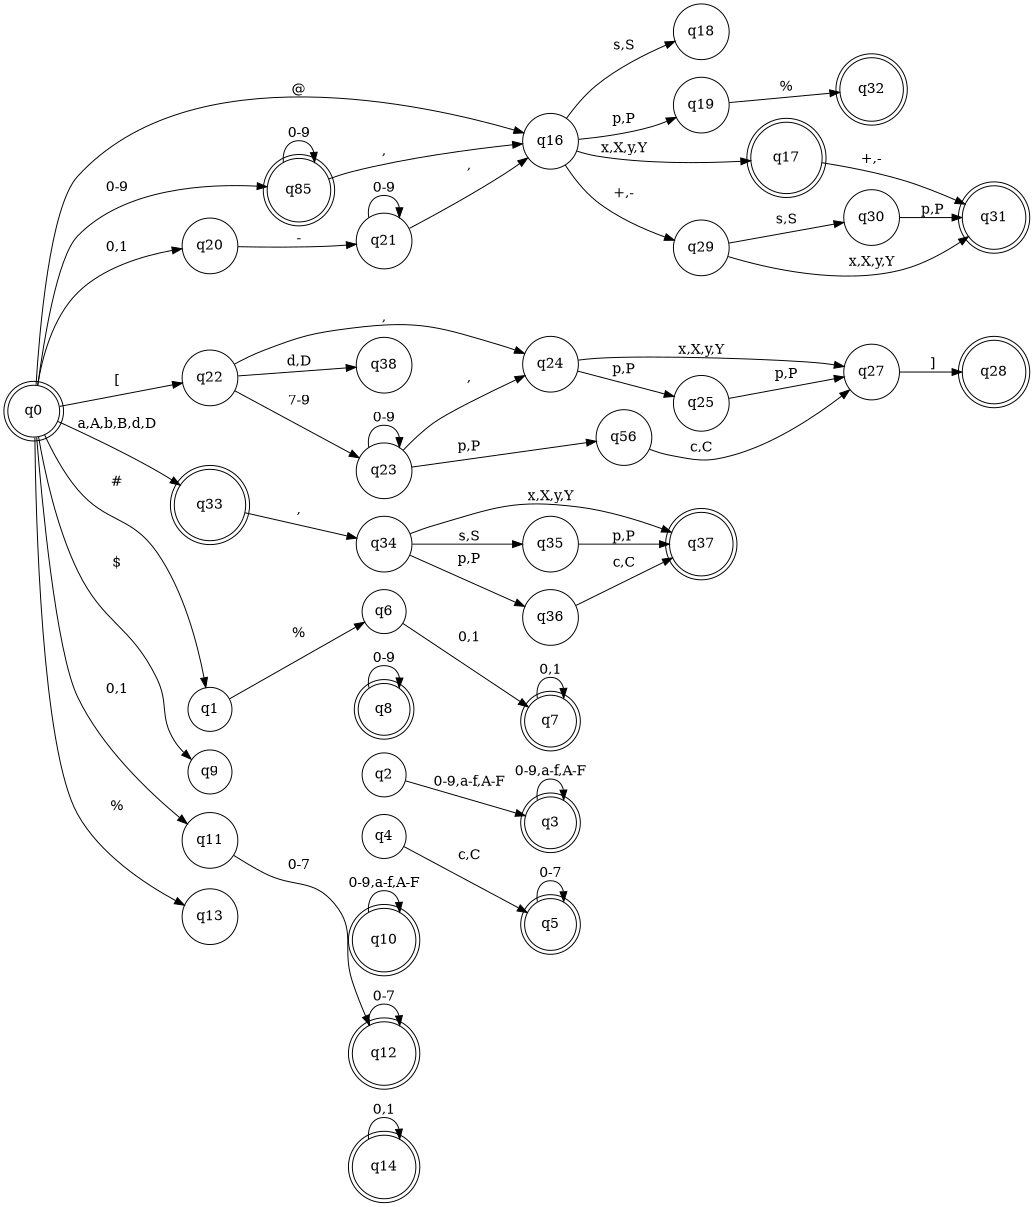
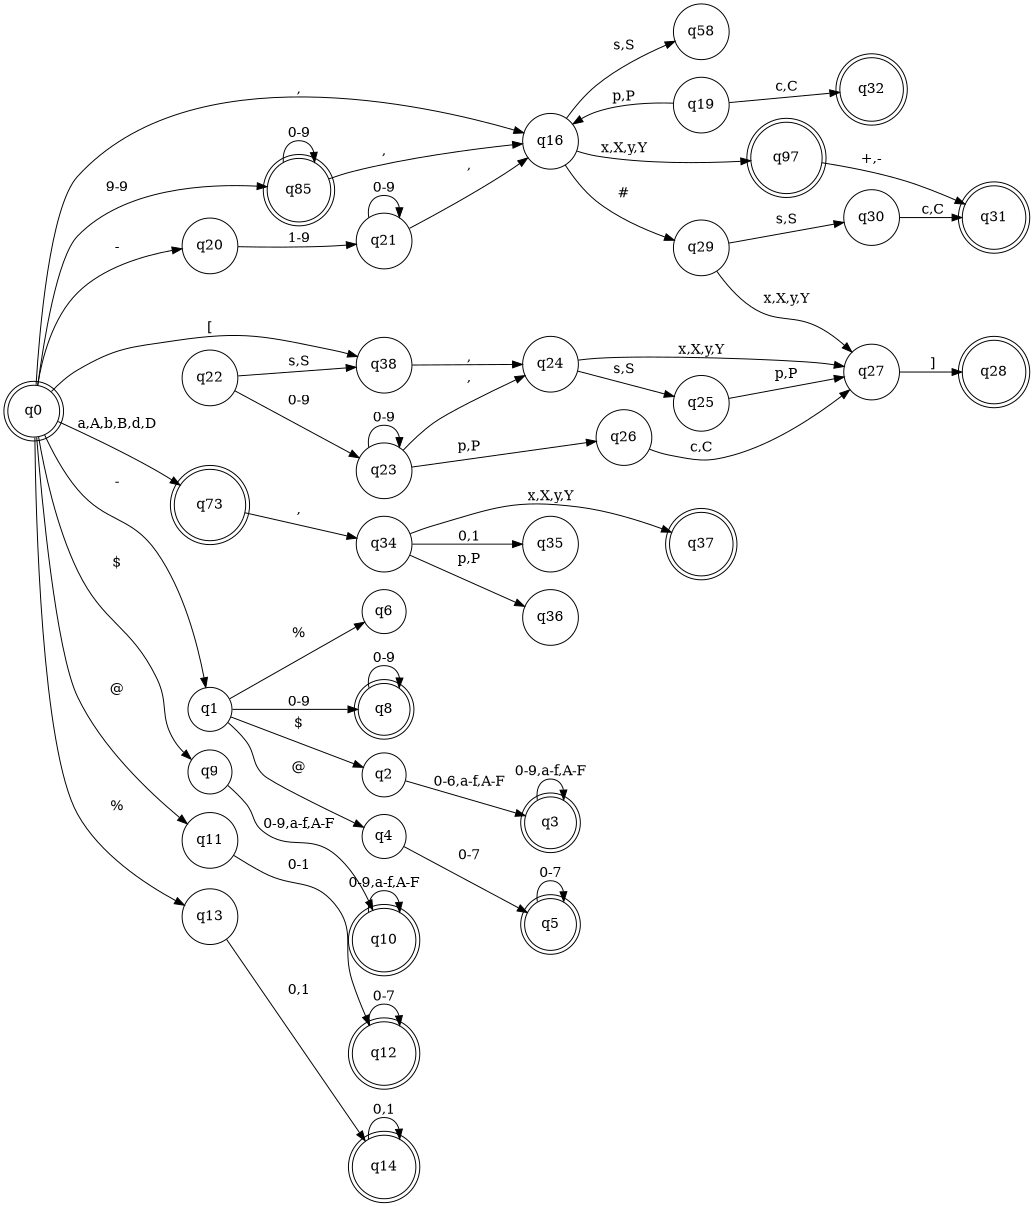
(701, 32) -> (701, 32)
(786, 87) -> (786, 87)
(299, 90) -> (299, 90)
(623, 133) -> (626, 105)
(786, 158) -> (786, 158)
(117, 188) -> (117, 188)
(624, 194) -> (624, 194)
(933, 210) -> (933, 210)
(299, 239) -> (299, 239)
(117, 247) -> (117, 247)
(846, 276) -> (775, 317)
(373, 326) -> (462, 365)
(299, 362) -> (299, 362)
(624, 370) -> (624, 370)
(116, 396) -> (194, 338)
(299, 401) -> (299, 401)
(624, 438) -> (624, 438)
(117, 482) -> (117, 482)
(210, 505) -> (210, 505)
(469, 537) -> (469, 537)
(619, 544) -> none
(620, 584) -> none
(117, 689) -> (117, 689)
none -> (290, 709)
(551, 721) -> none
none -> (292, 740)
(469, 782) -> (469, 782)
none -> (280, 785)
none -> (299, 843)
(469, 856) -> (469, 856)
(299, 865) -> (299, 865)
none -> (293, 1036)
